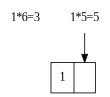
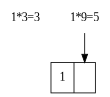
(25, 18) -> (25, 18)
(85, 18) -> (85, 18)
